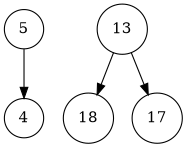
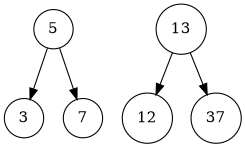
none -> (24, 118)
(24, 118) -> (83, 118)
(88, 118) -> (147, 118)
(157, 118) -> (216, 118)
